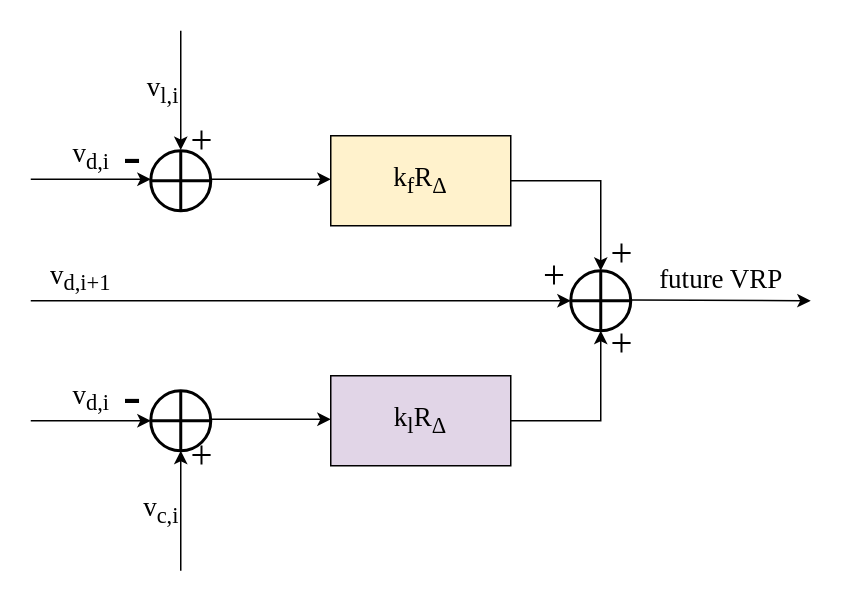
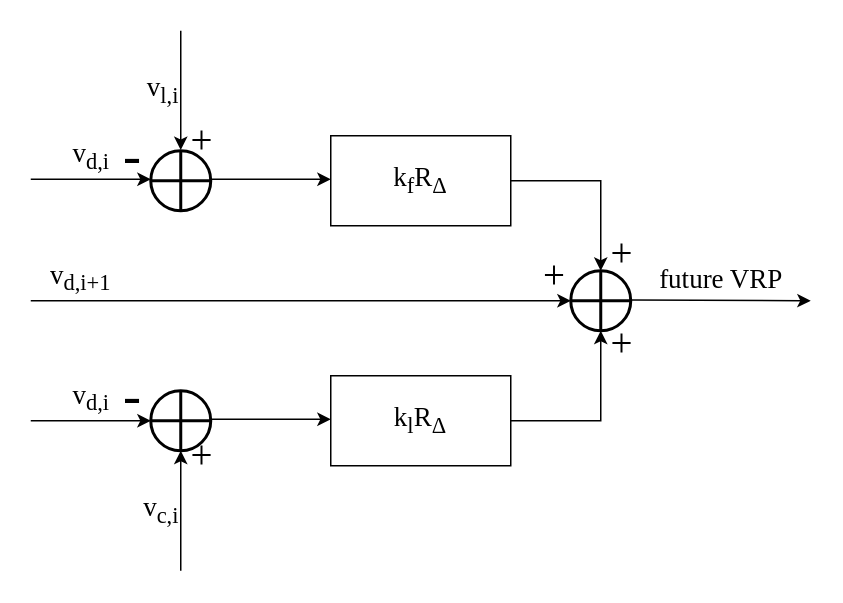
(421, 181) -> (421, 181)
(421, 421) -> (421, 421)
